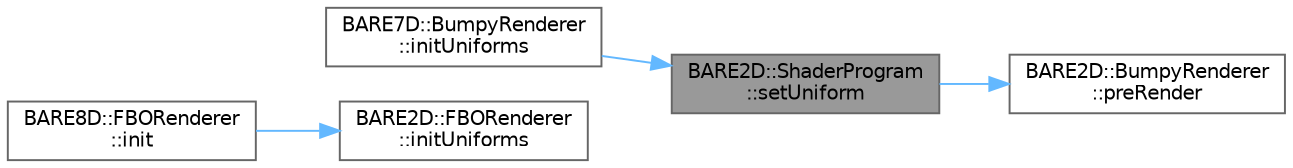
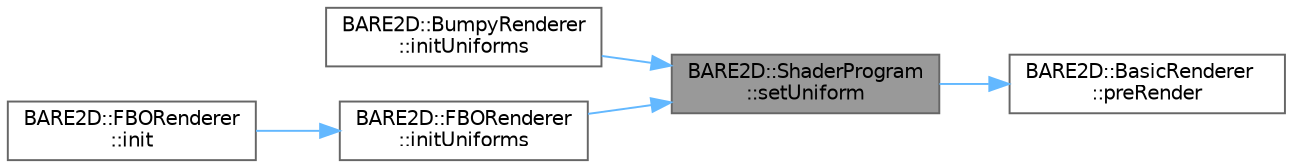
(464, 37) -> (464, 37)
(1147, 84) -> (1147, 84)
none -> (620, 109)
(132, 131) -> (132, 131)
